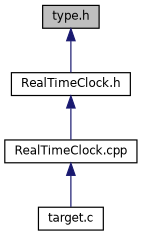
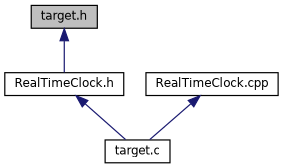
(71, 17) -> (64, 17)
(71, 124) -> (105, 122)
